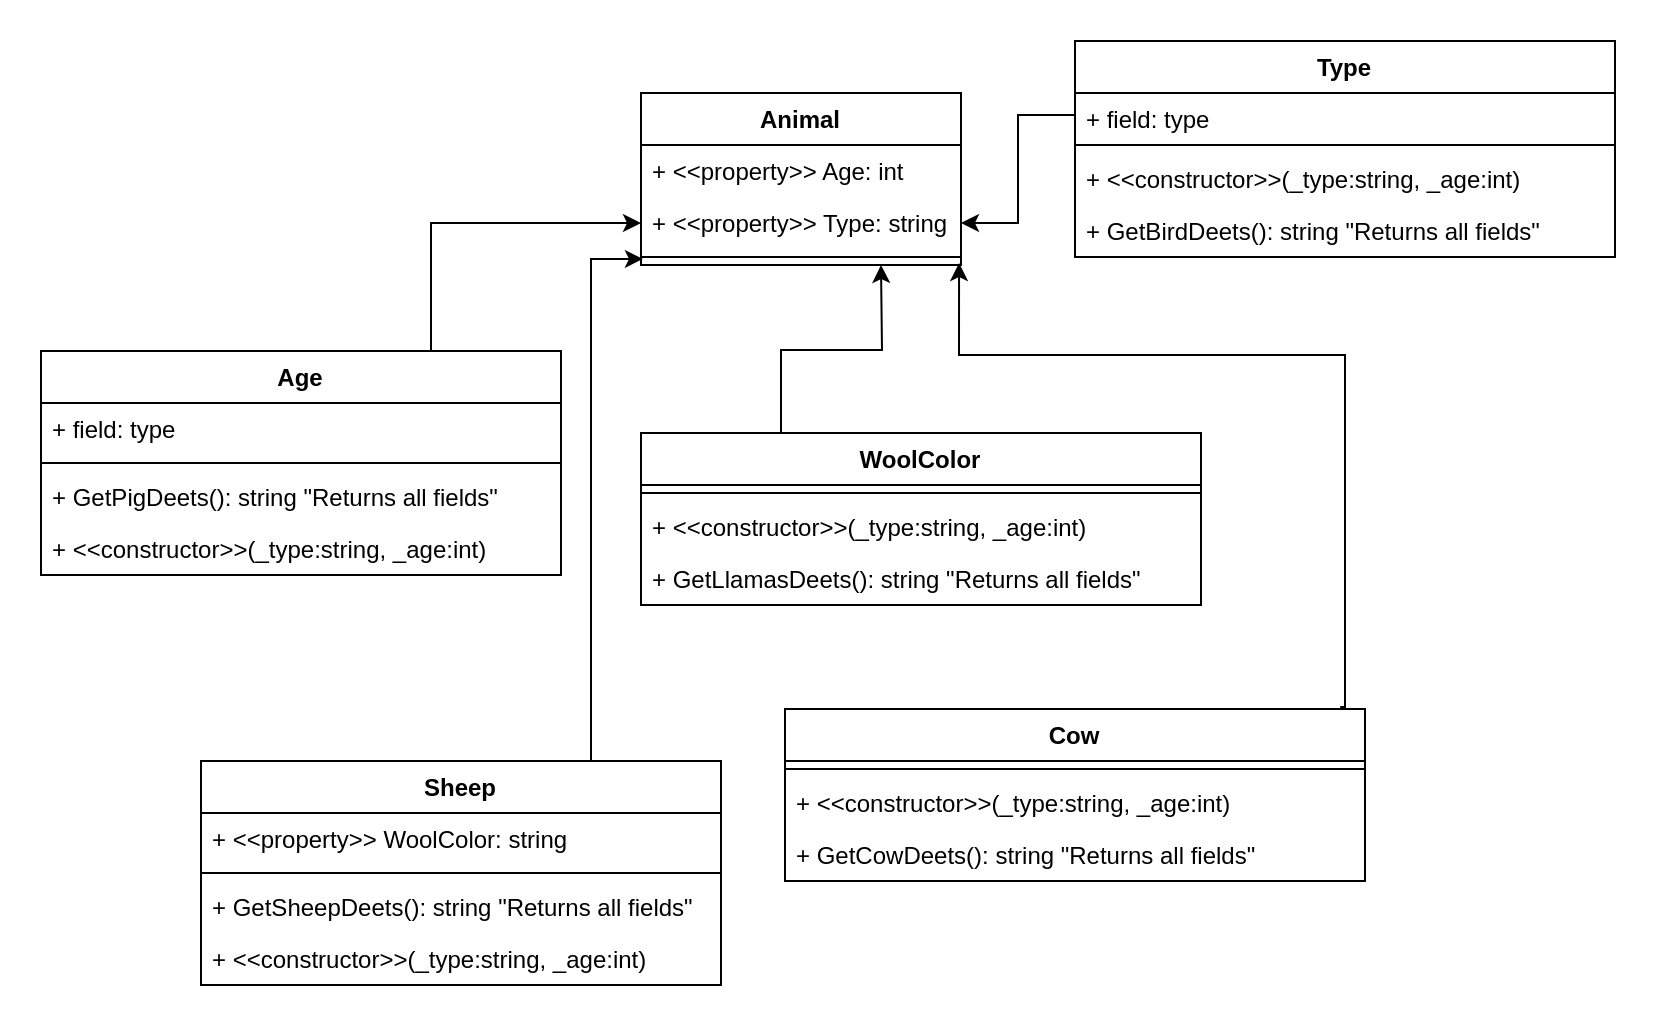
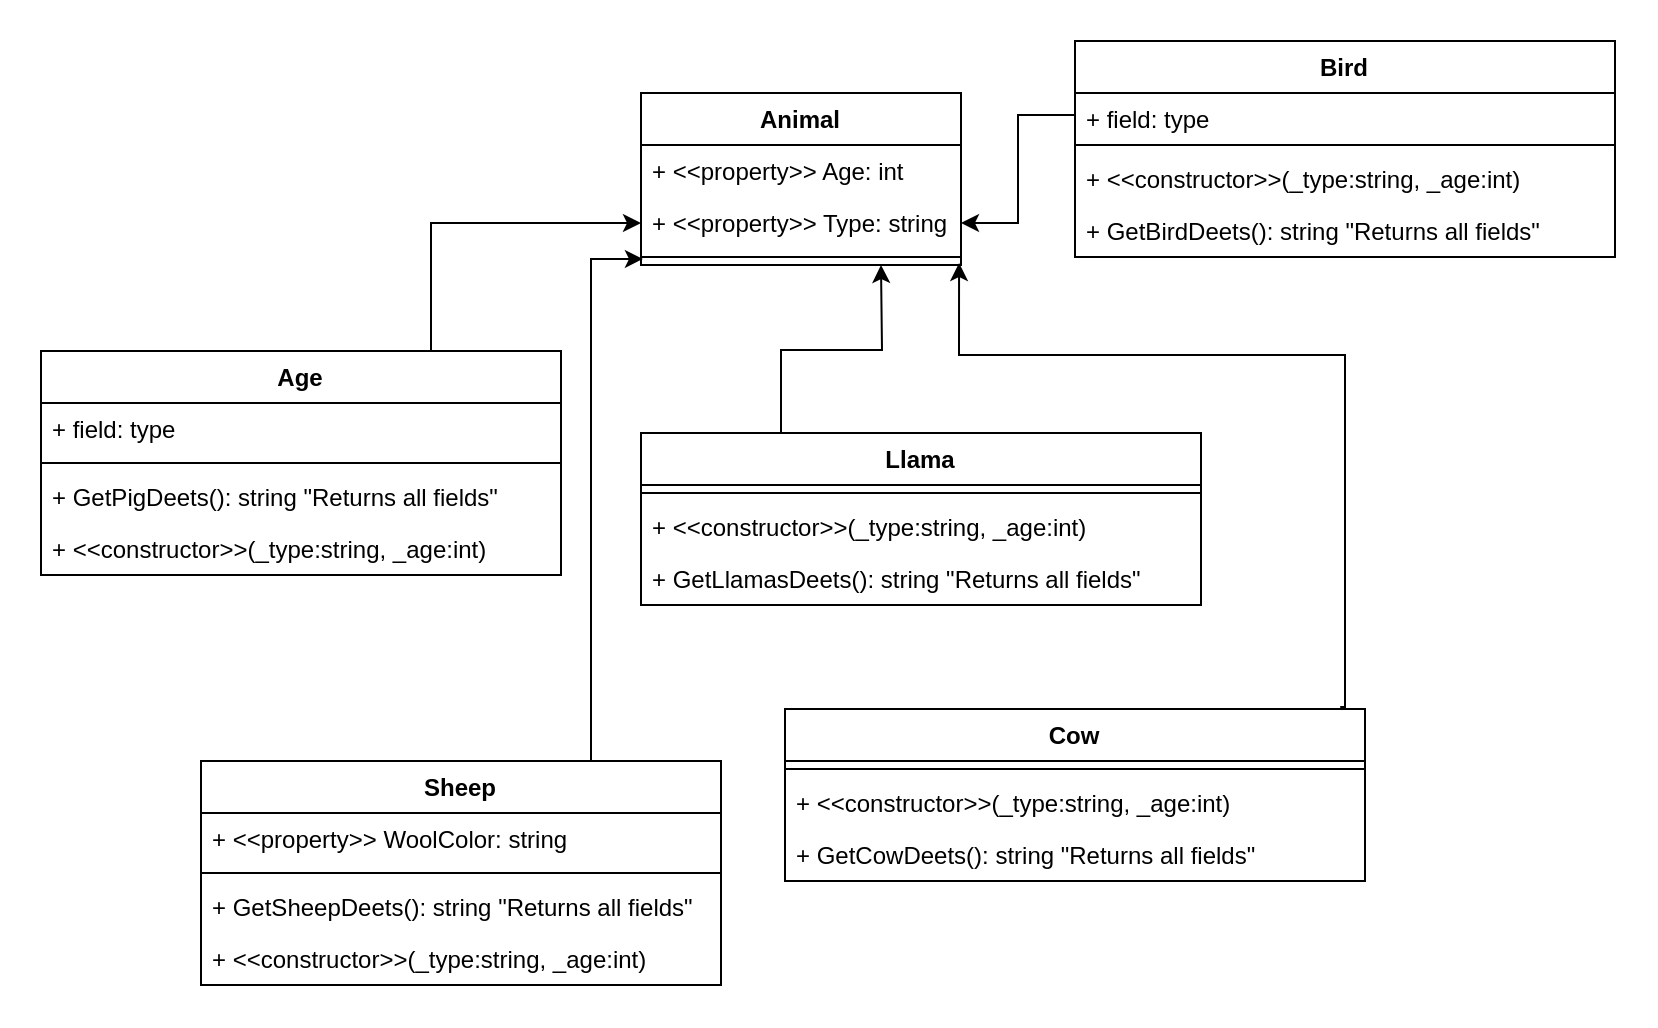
(1344, 68) -> (1344, 68)
(920, 460) -> (920, 460)
